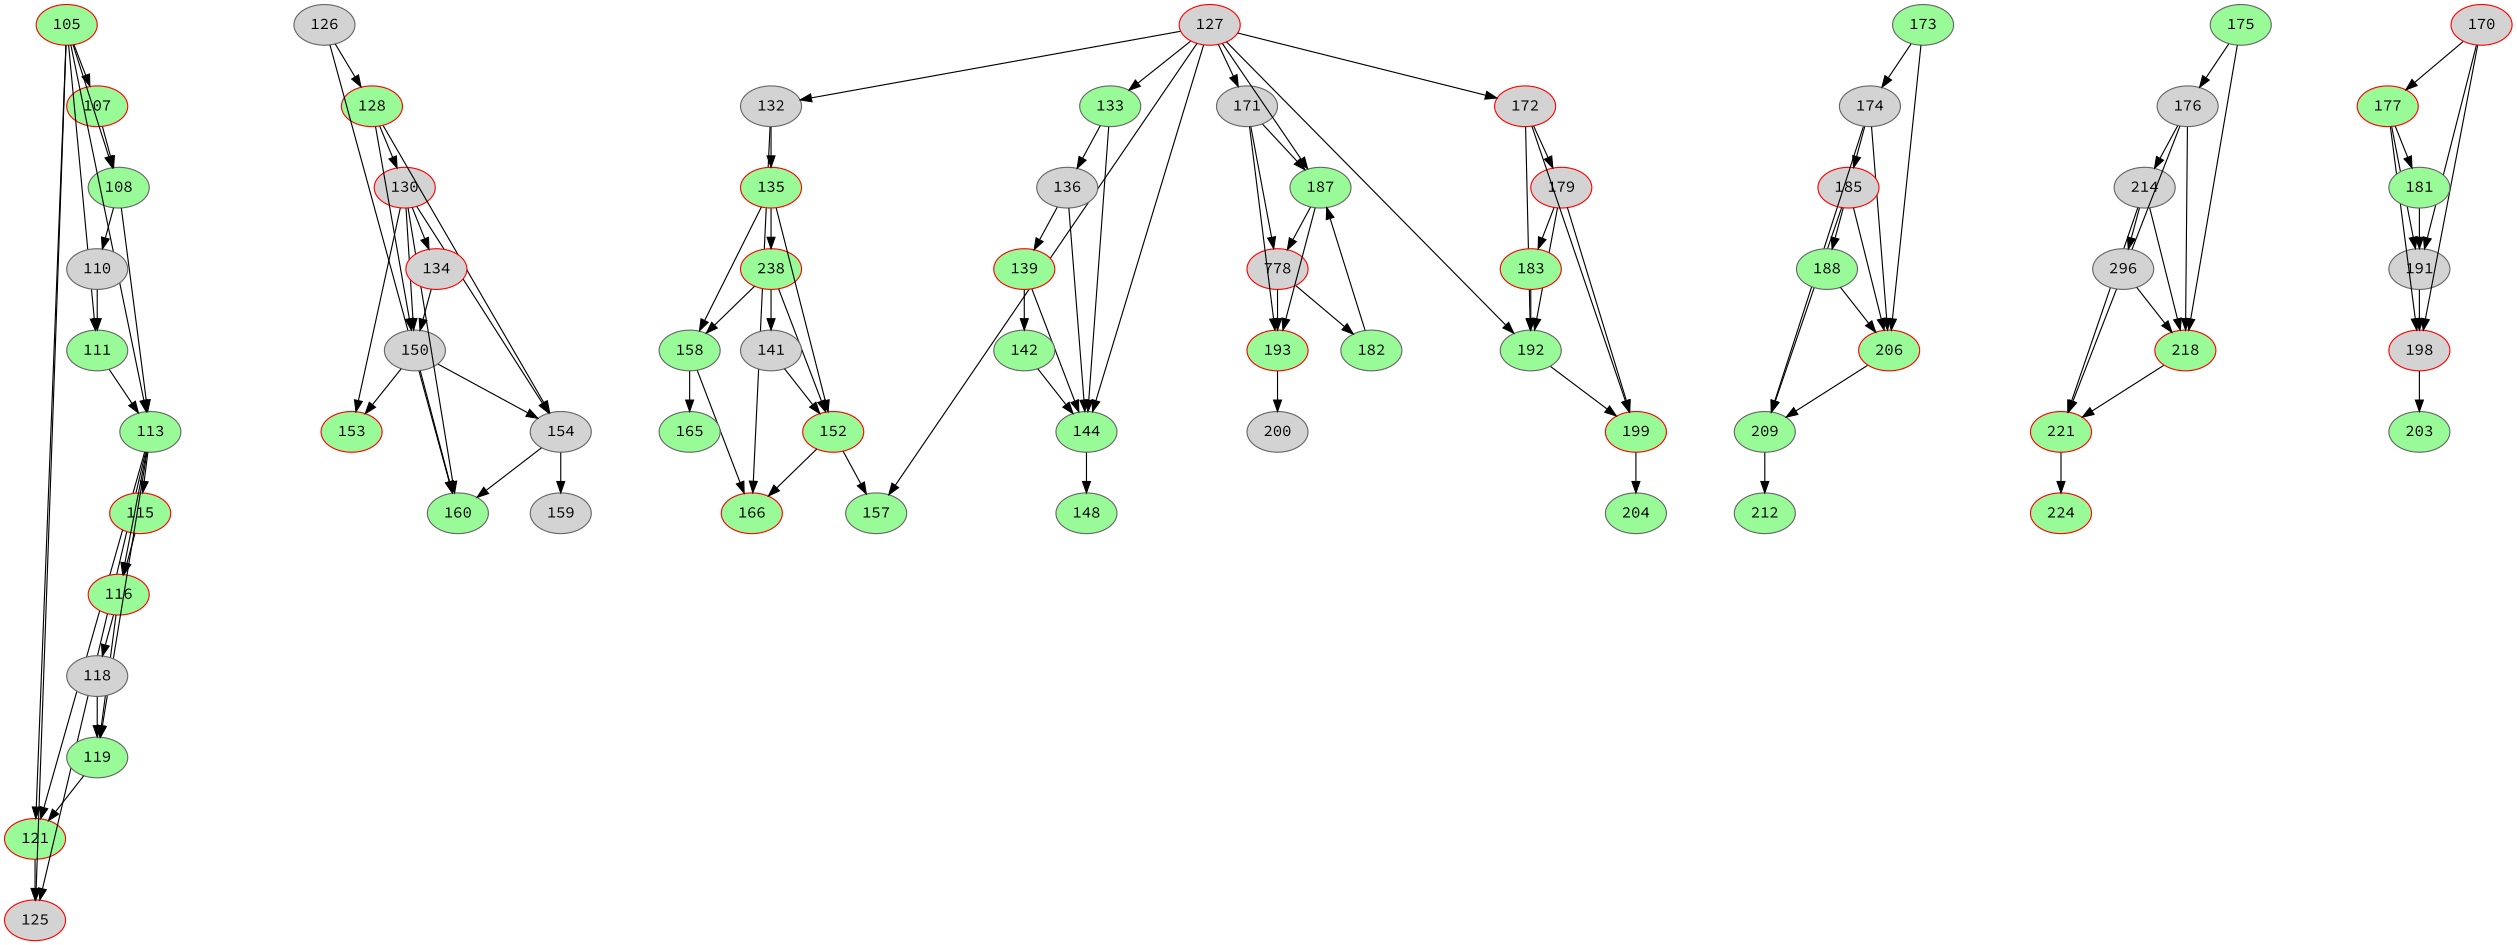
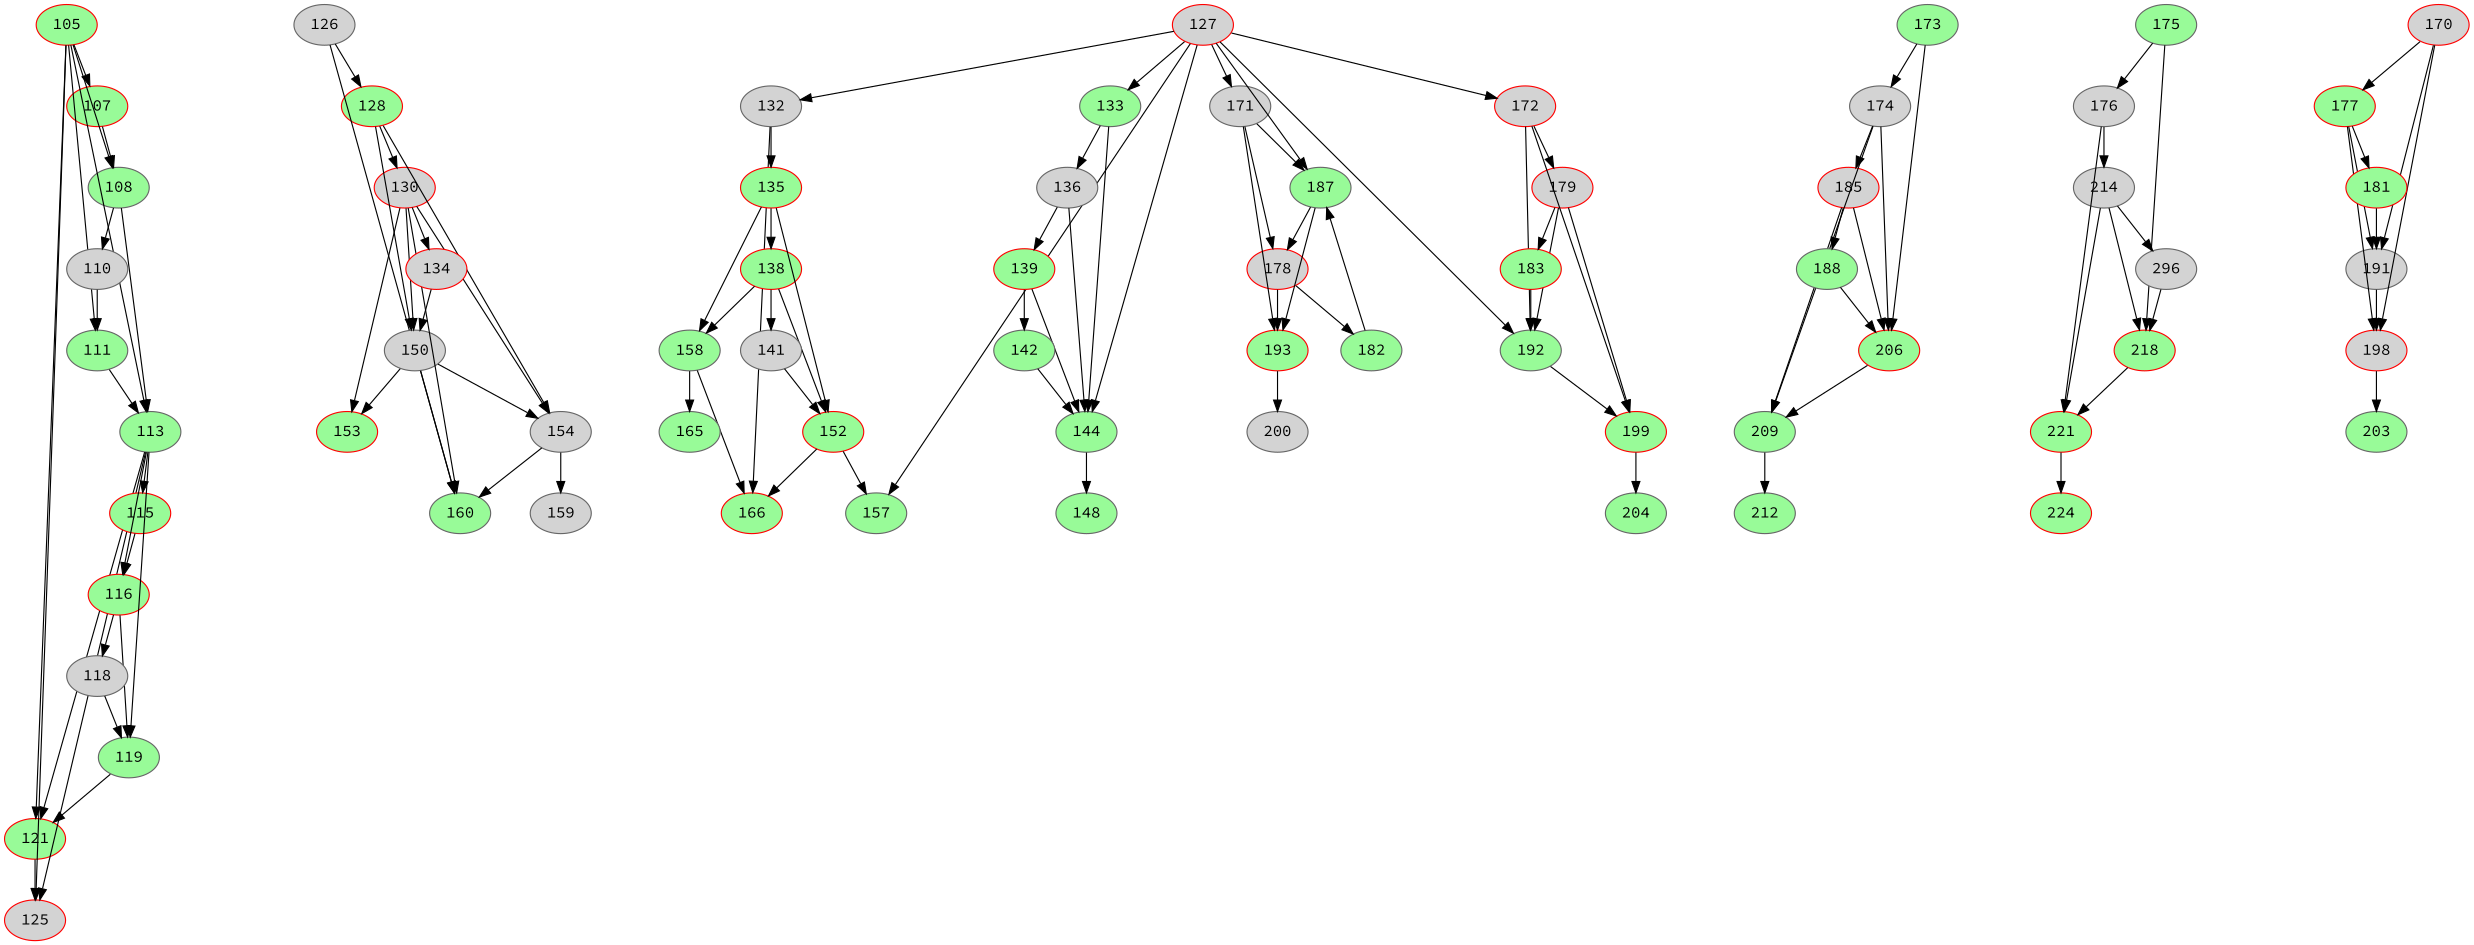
(2419, 188) -> (2376, 188)
(2187, 223) -> none
(771, 269) -> (771, 269)
(1278, 269) -> (1278, 269)
